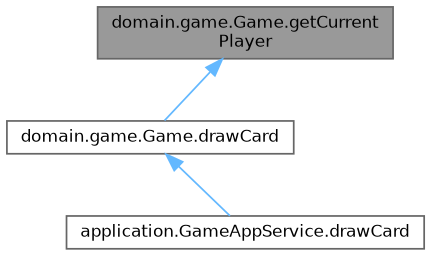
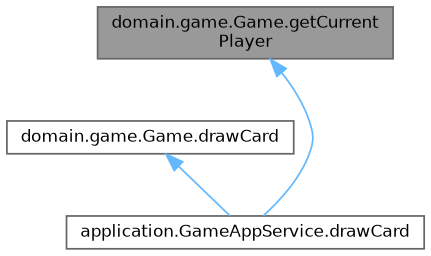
(187, 96) -> (311, 148)
